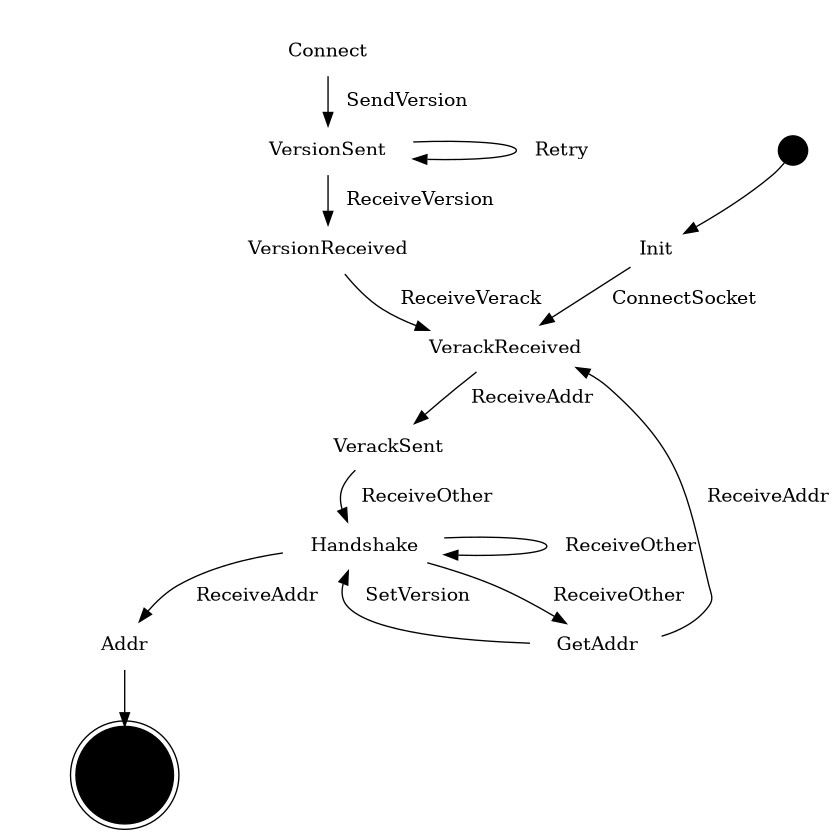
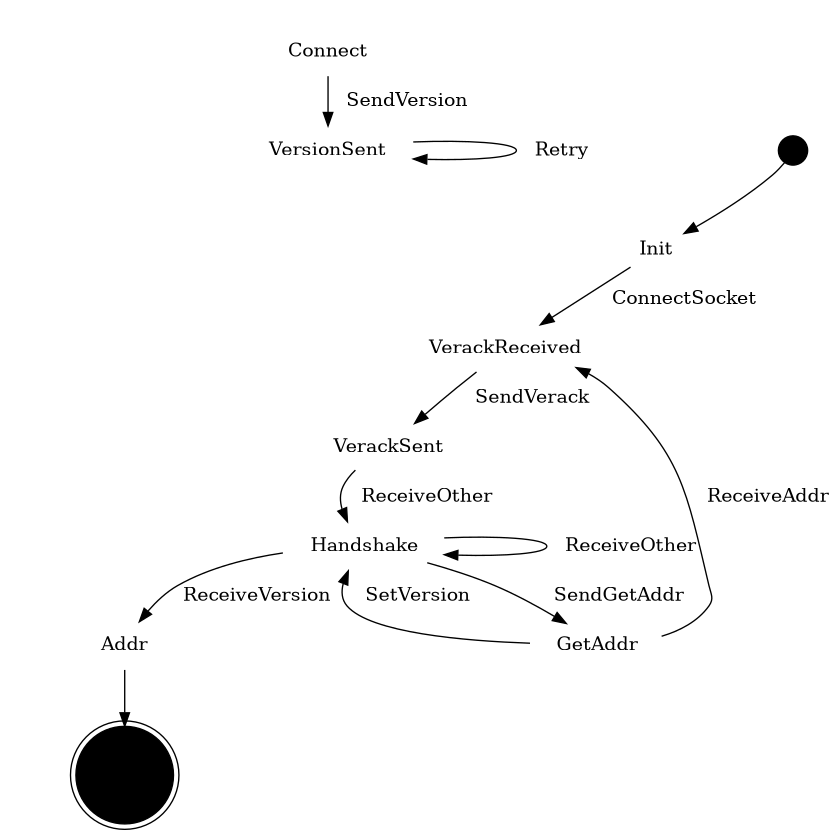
(328, 249) -> none
(523, 398) -> (523, 398)
(248, 596) -> (248, 596)
(610, 596) -> (610, 596)
